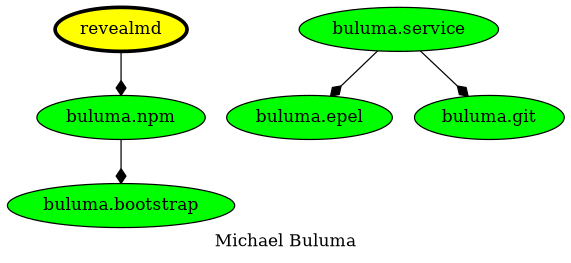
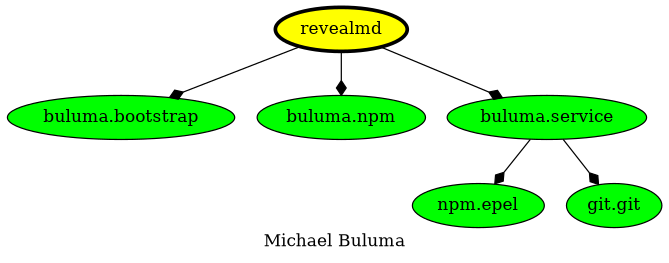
none -> (435, 70)
(310, 117) -> (478, 206)
(489, 117) -> (614, 206)
(121, 154) -> (242, 69)
